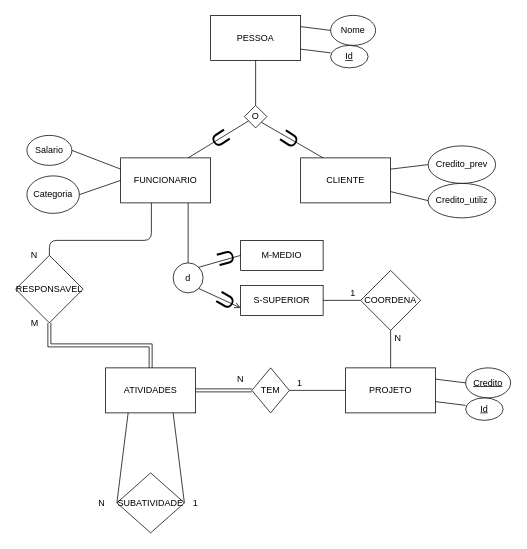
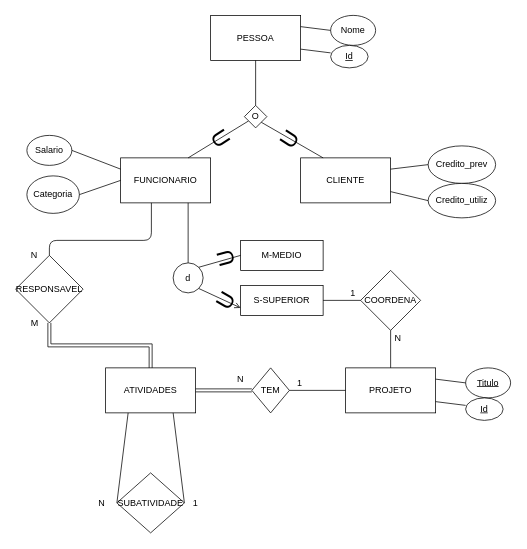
(488, 383) -> (488, 383)
